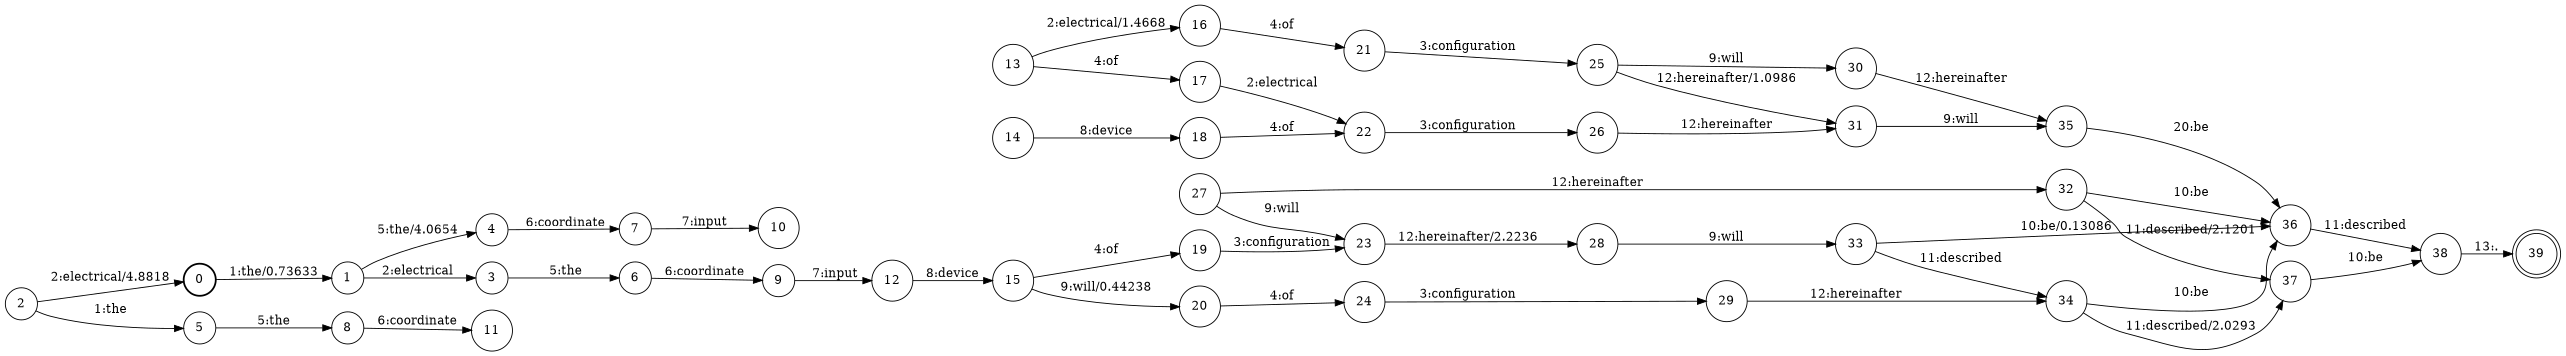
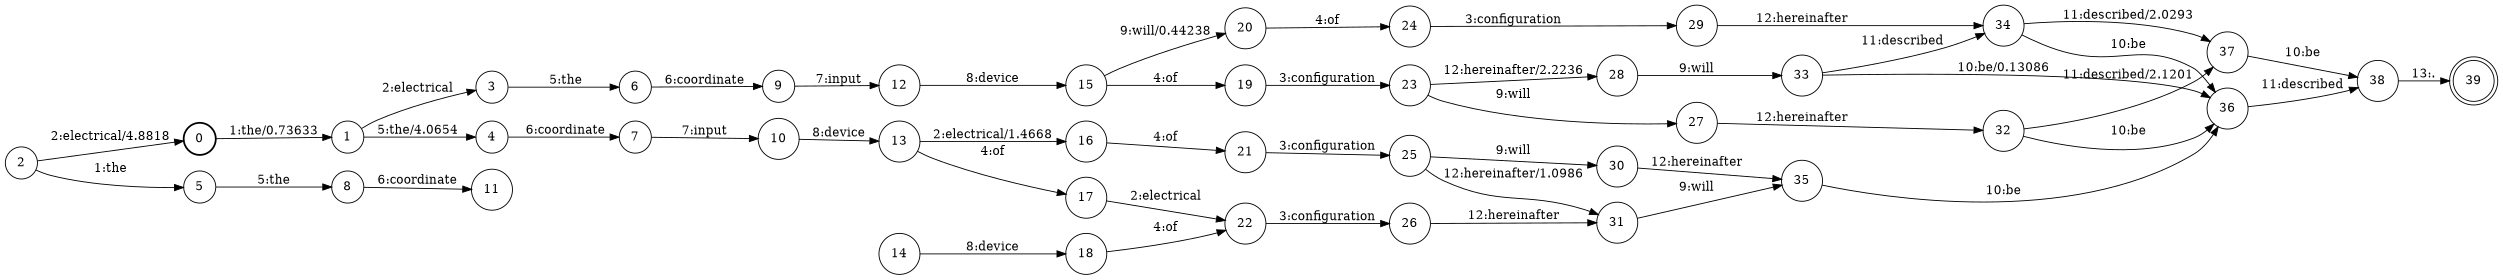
(2191, 128) -> (2004, 191)
none -> (834, 140)
(1274, 227) -> (1546, 119)
